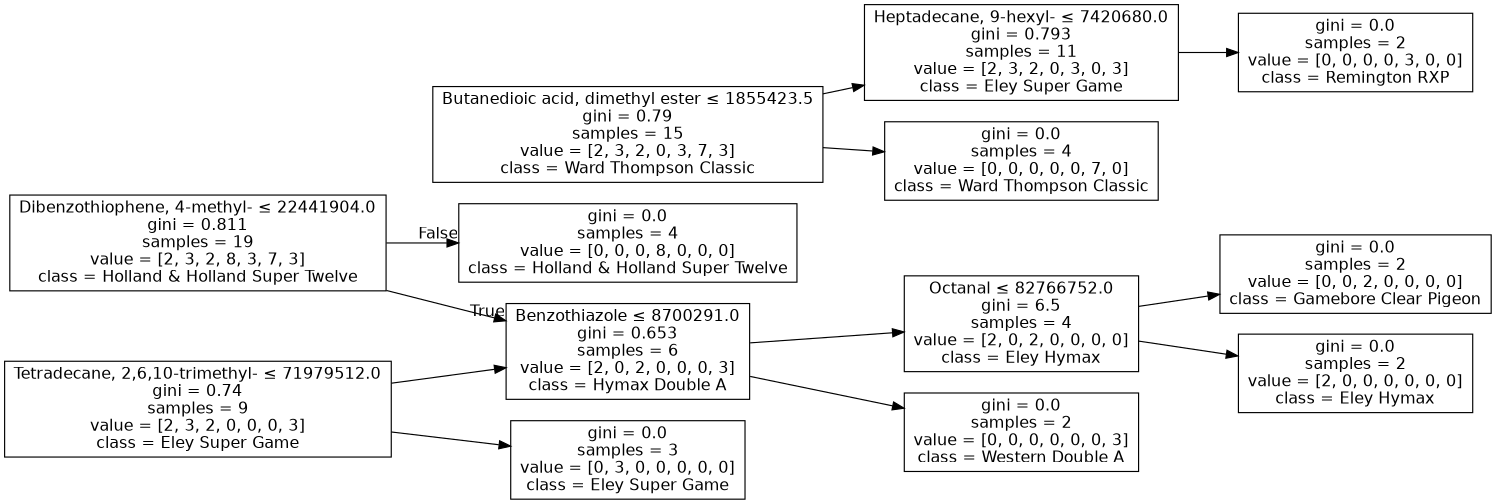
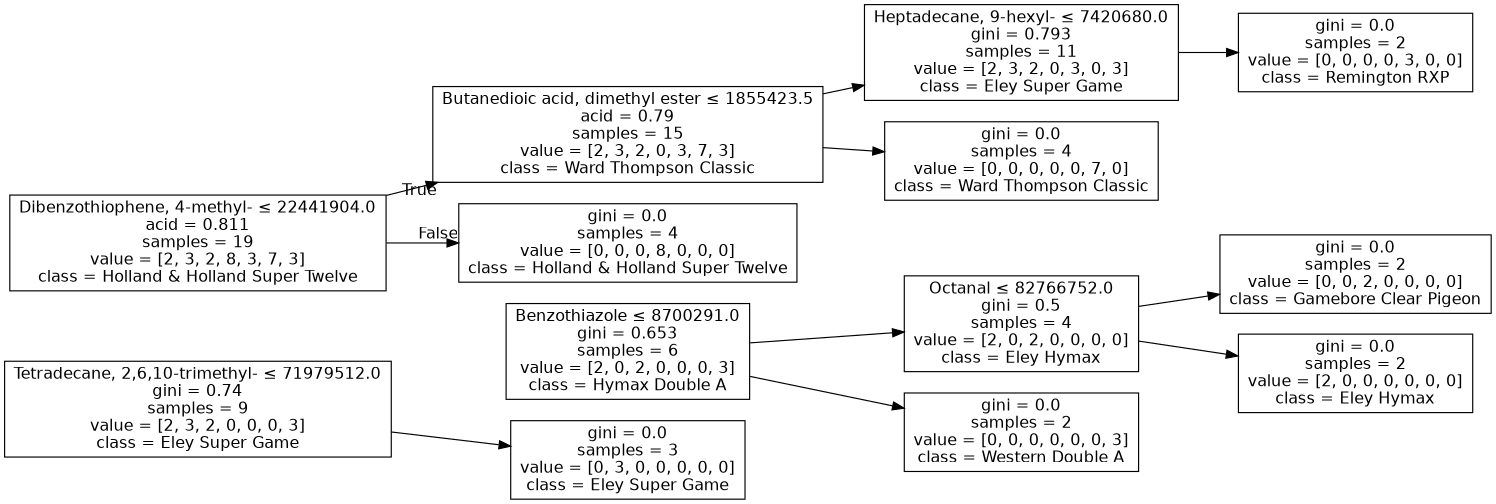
(628, 117) -> (628, 117)
(198, 225) -> (198, 225)
(440, 304) -> (406, 190)
(1021, 306) -> (1021, 306)
(443, 376) -> none
